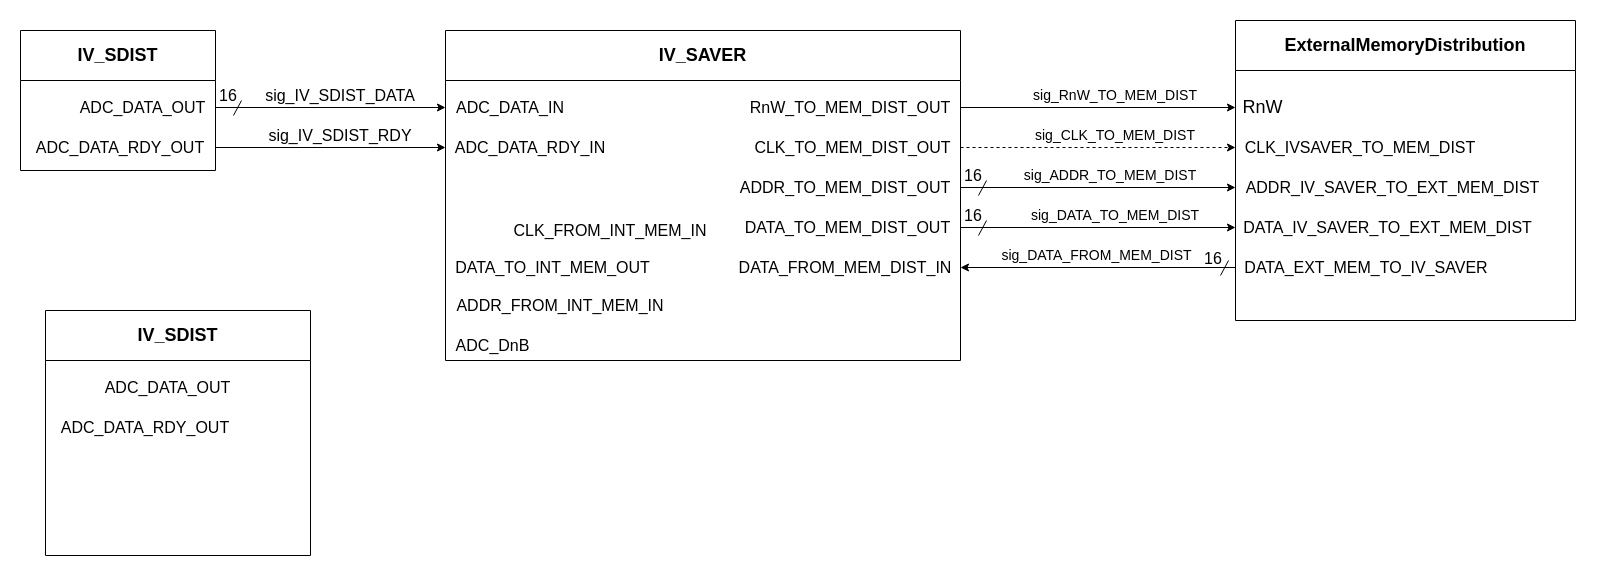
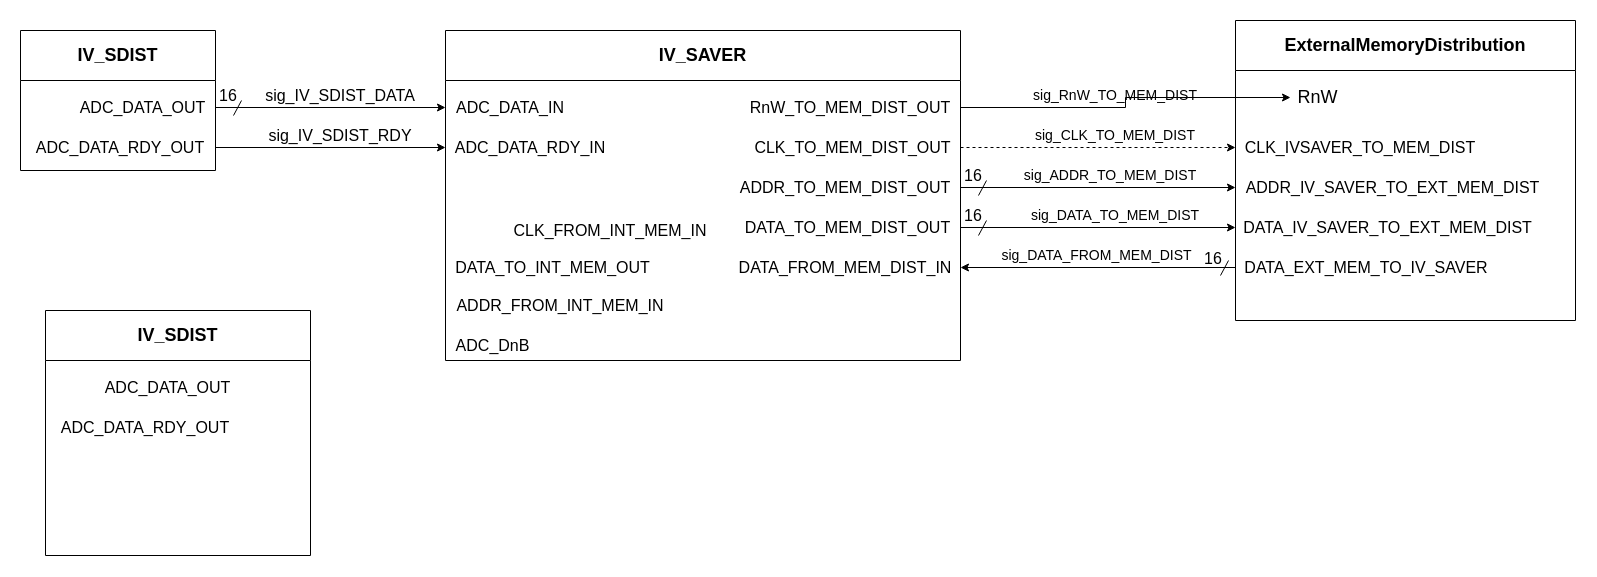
(1263, 108) -> (1318, 98)
